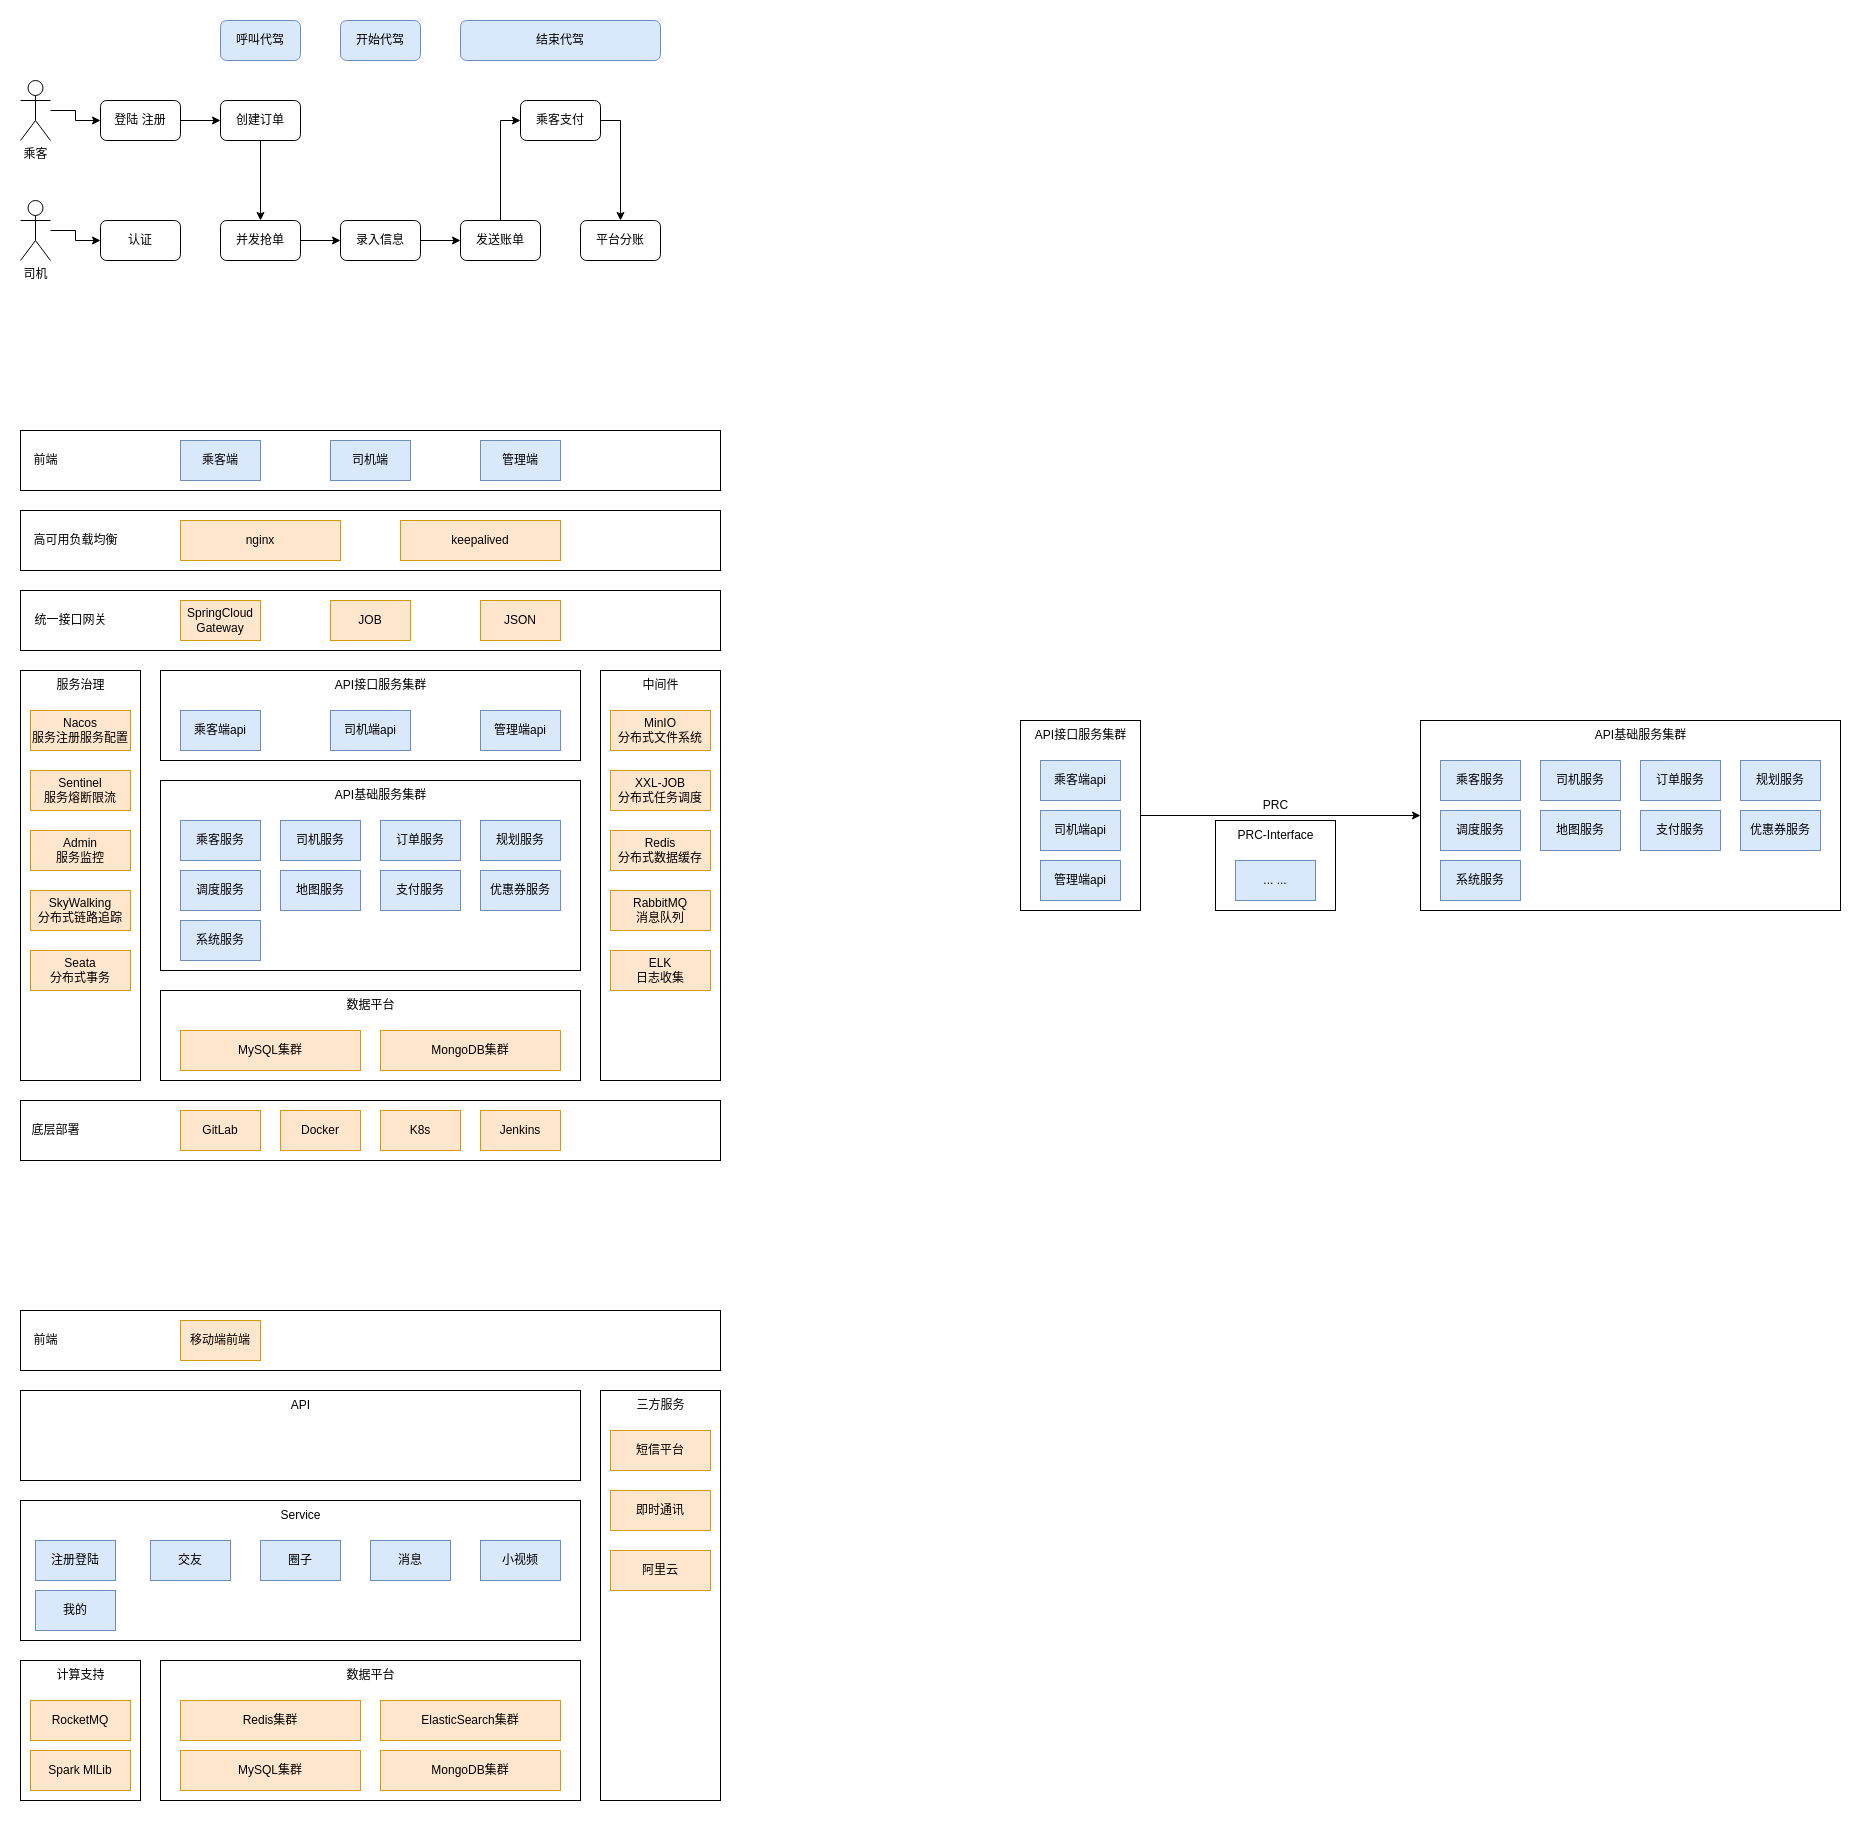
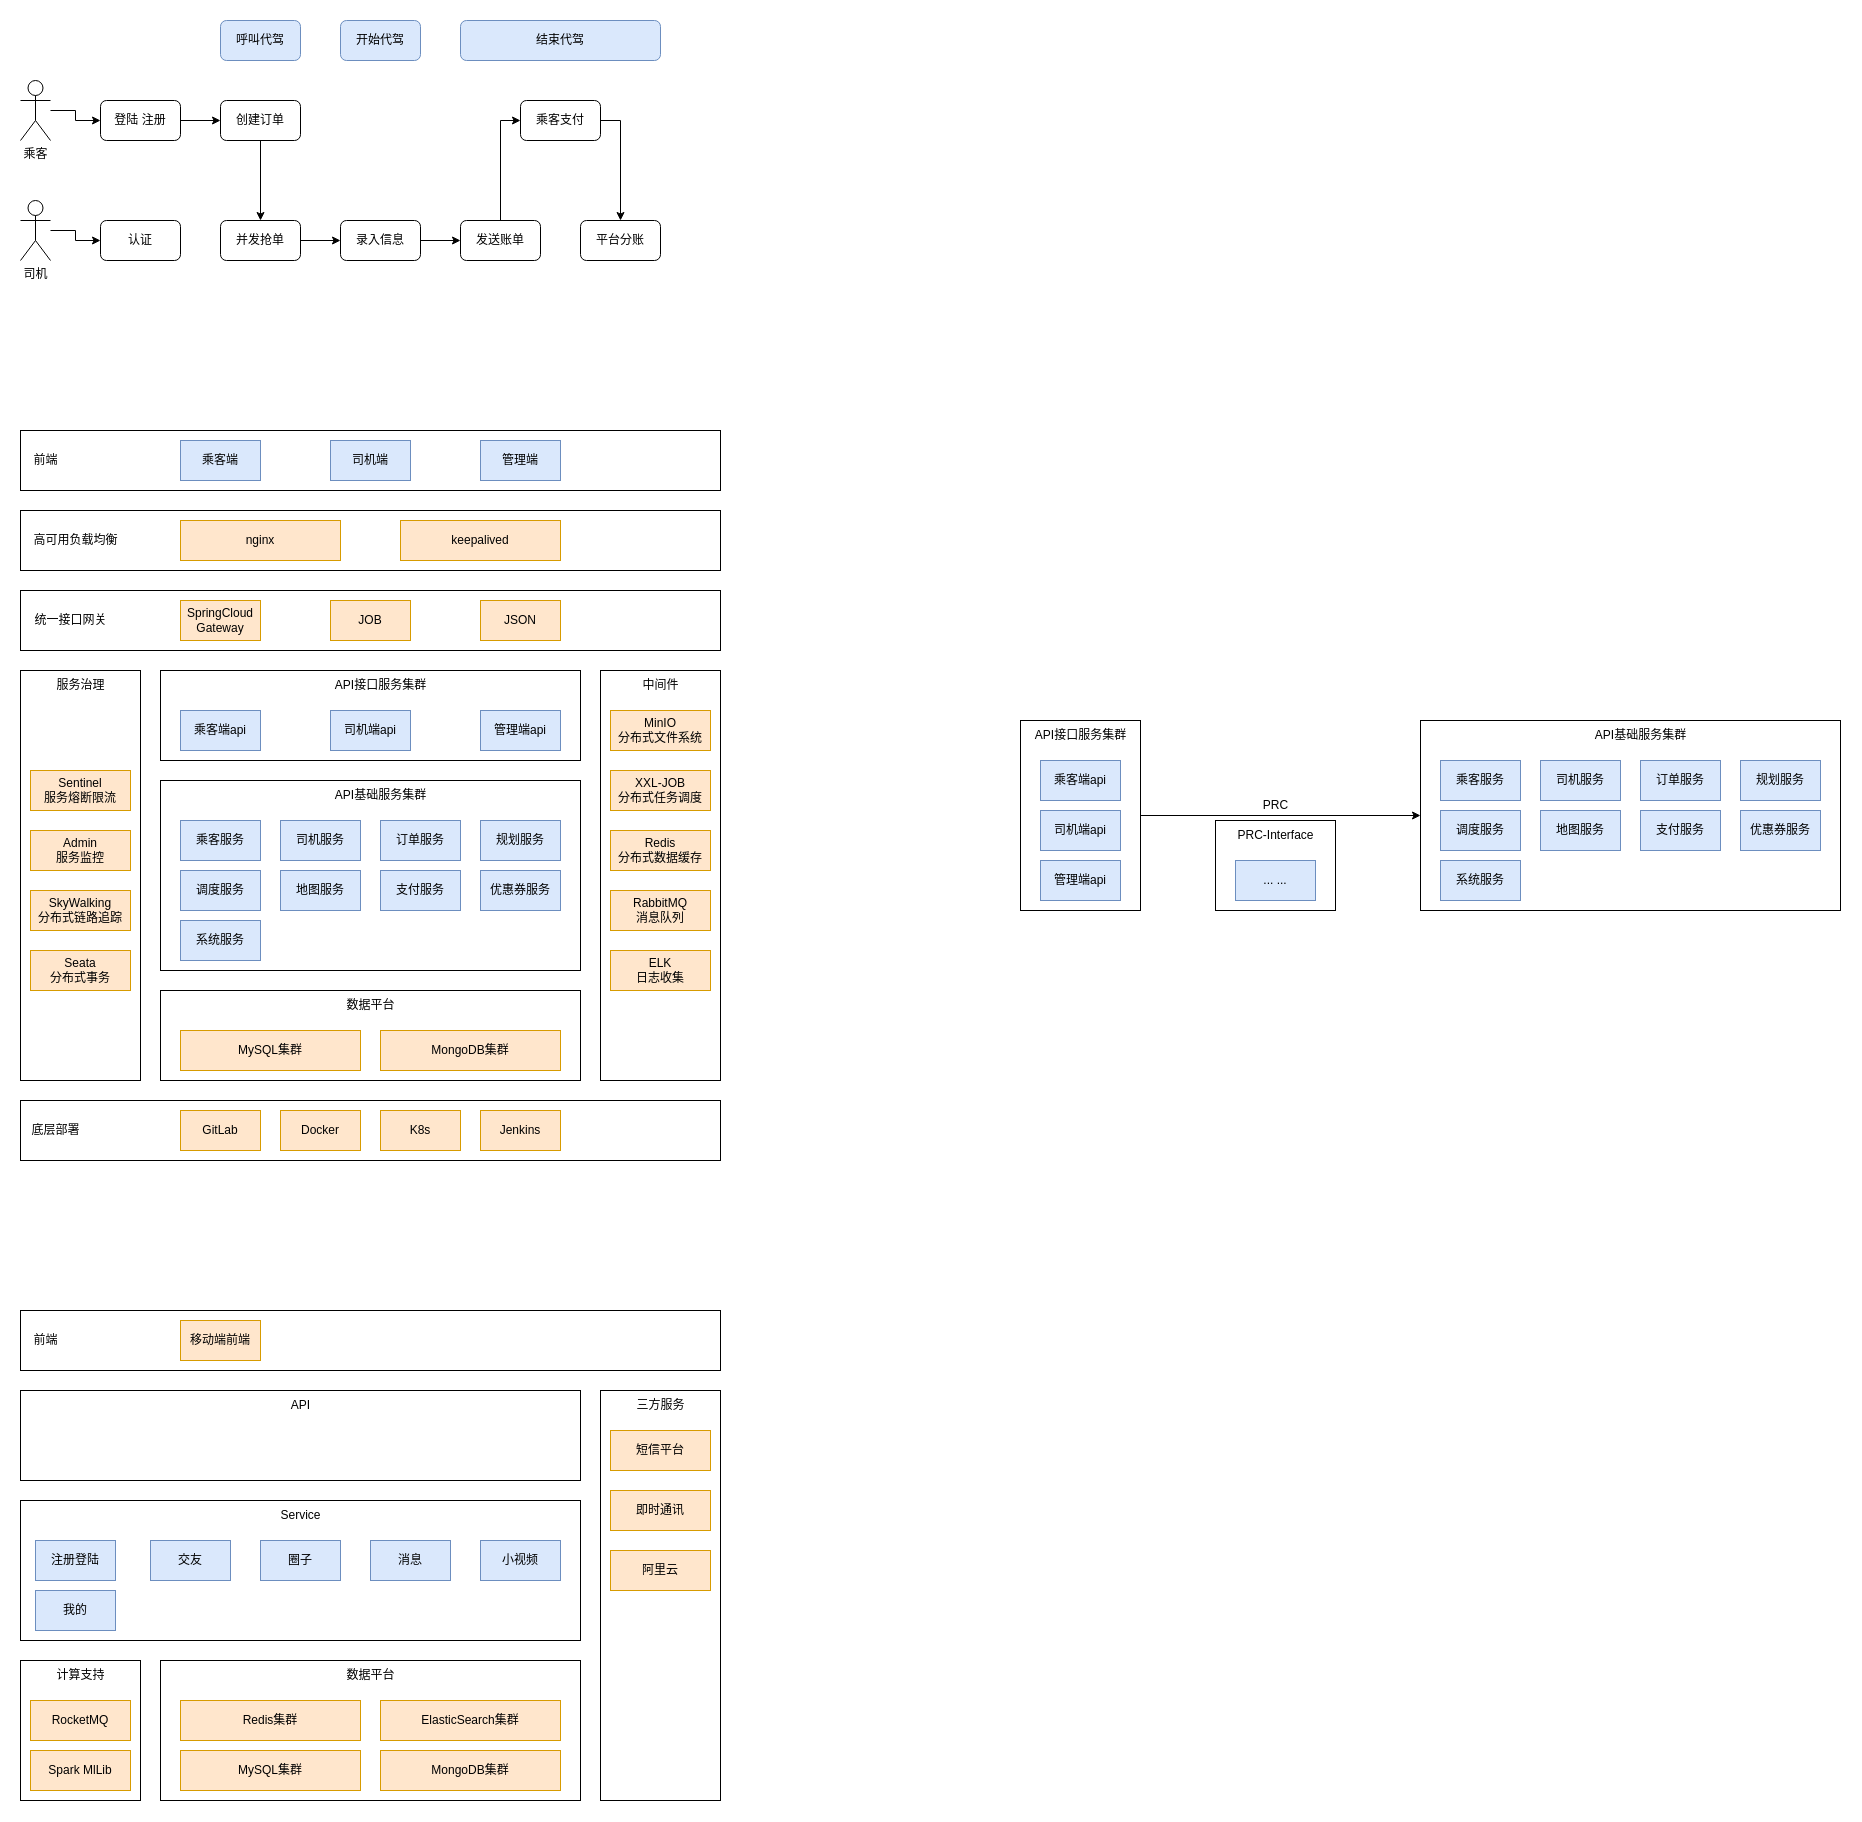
(81, 731) -> none
